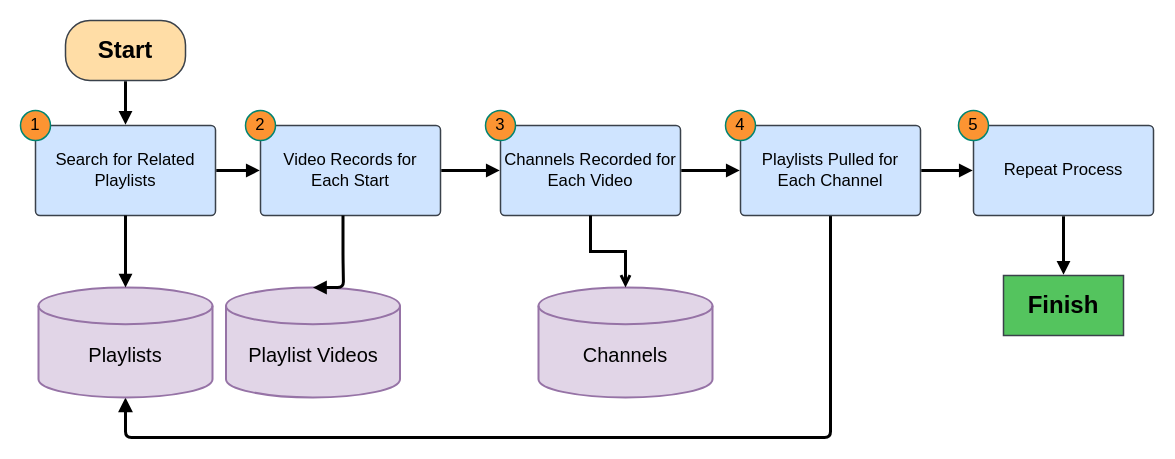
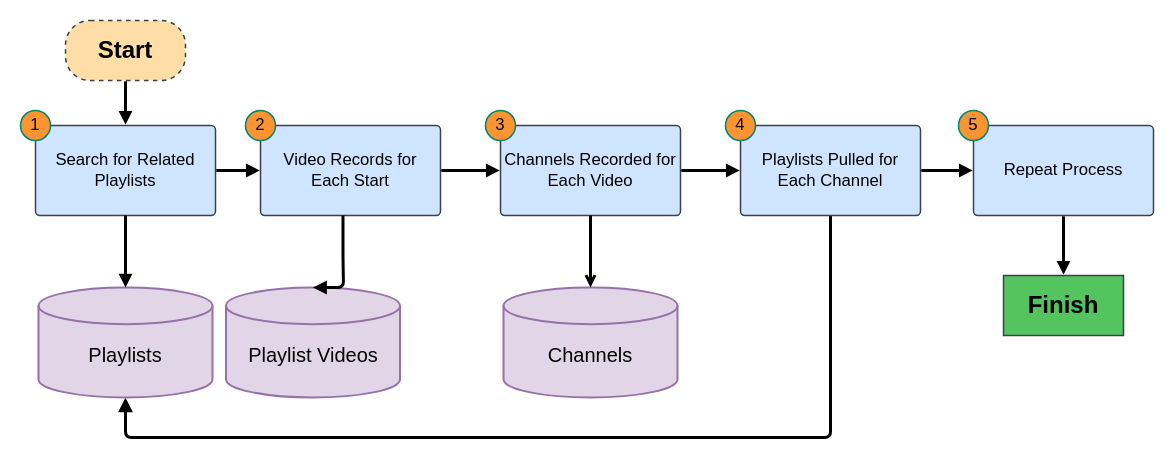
(126, 51) -> (126, 51)
(626, 343) -> (591, 343)
